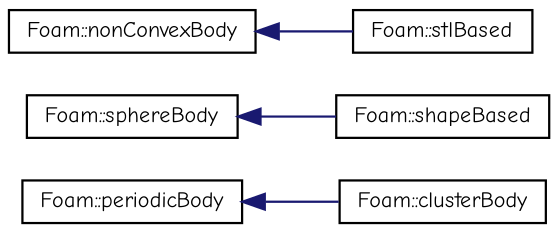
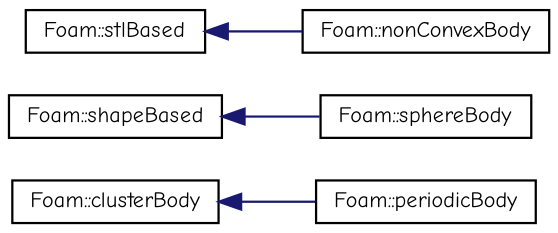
(316, 31) -> (265, 31)
(298, 117) -> (282, 117)
(302, 202) -> (279, 202)
